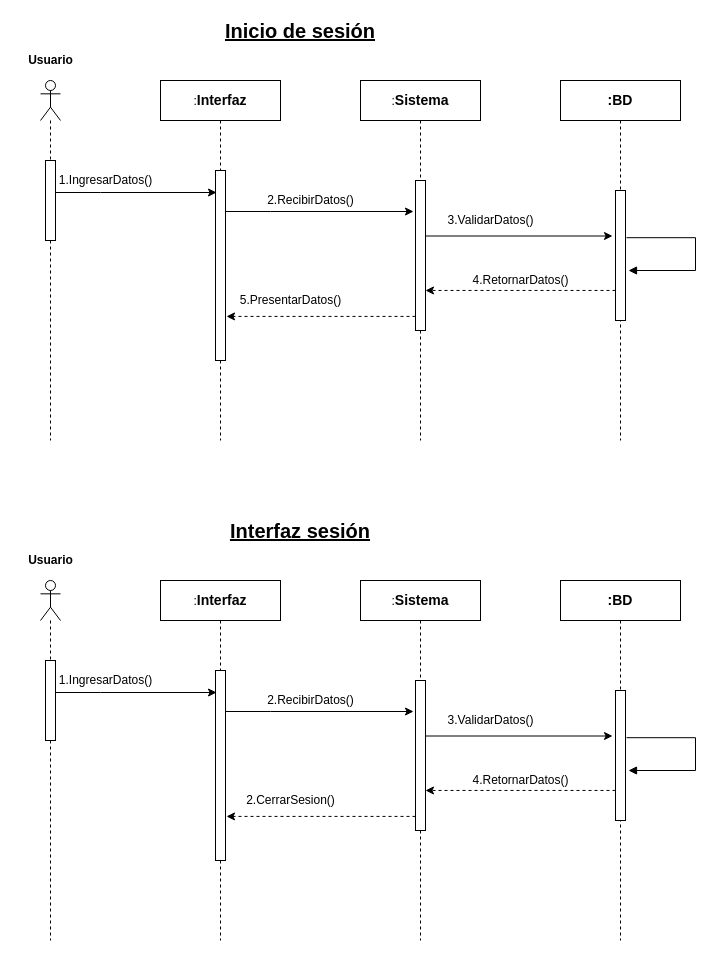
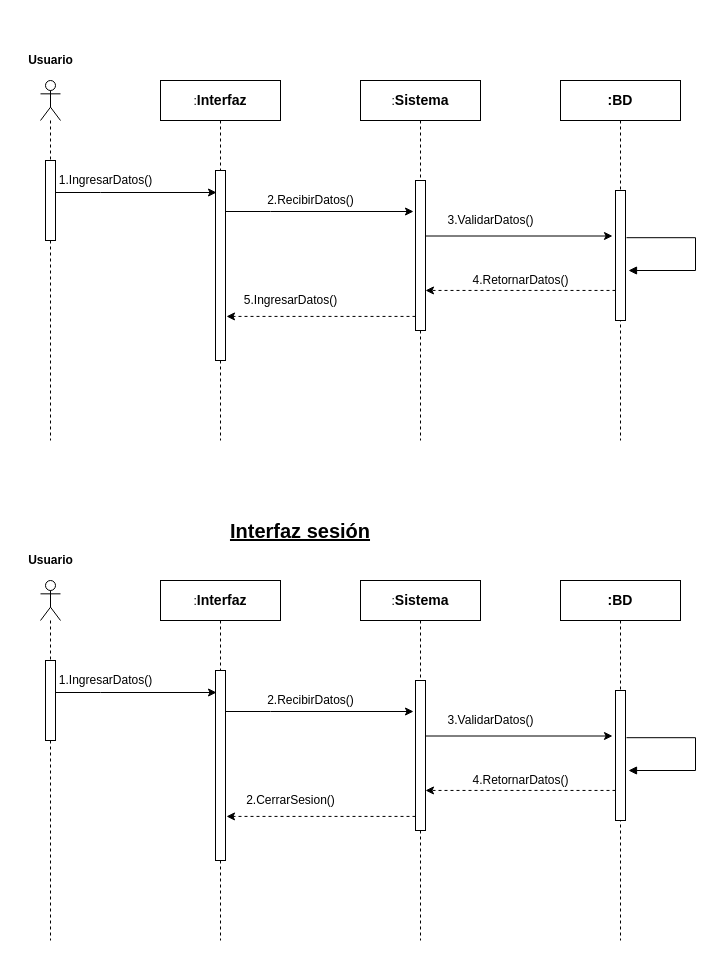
(301, 31) -> none
(291, 301) -> (291, 301)
